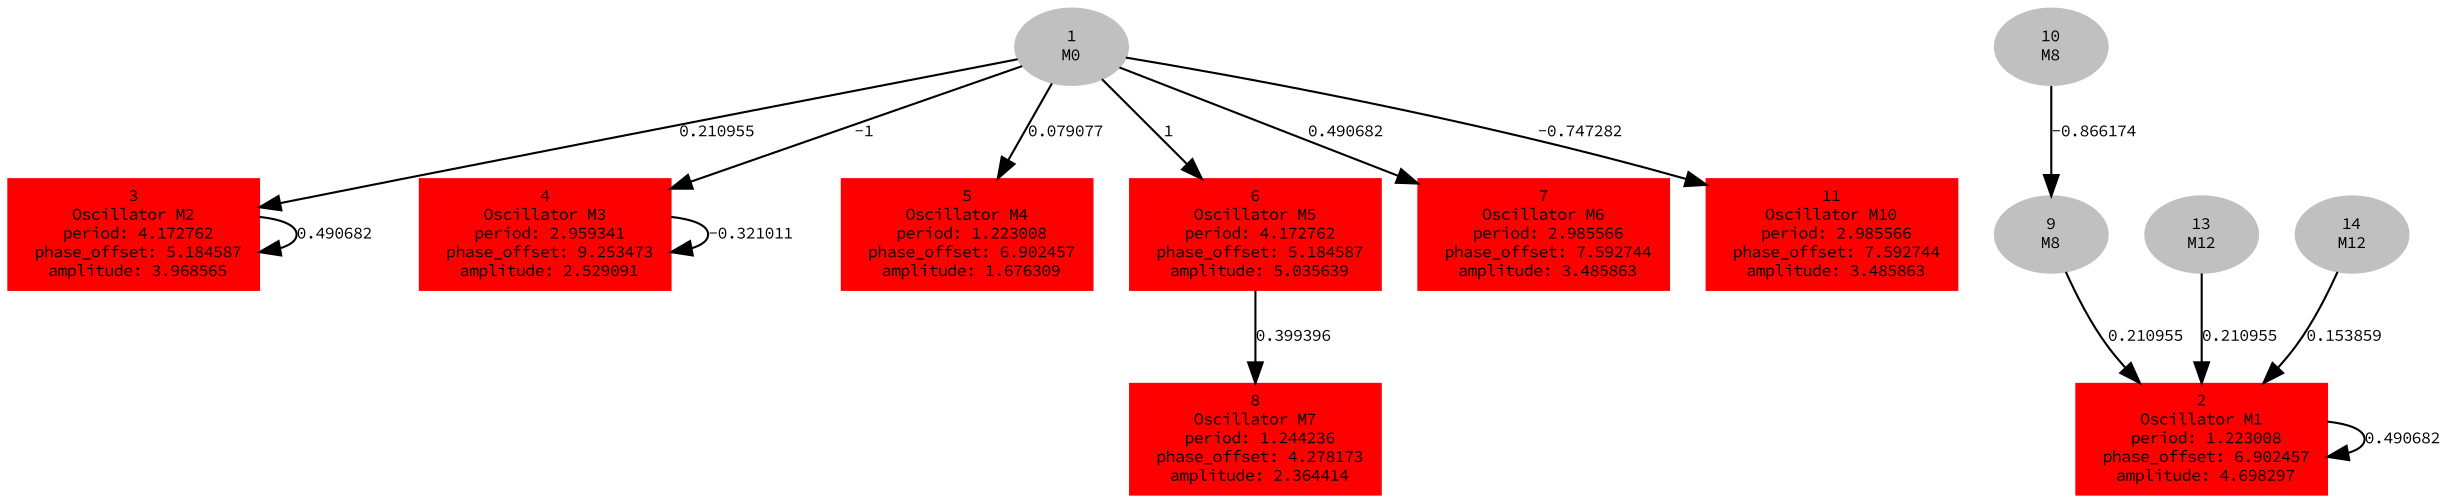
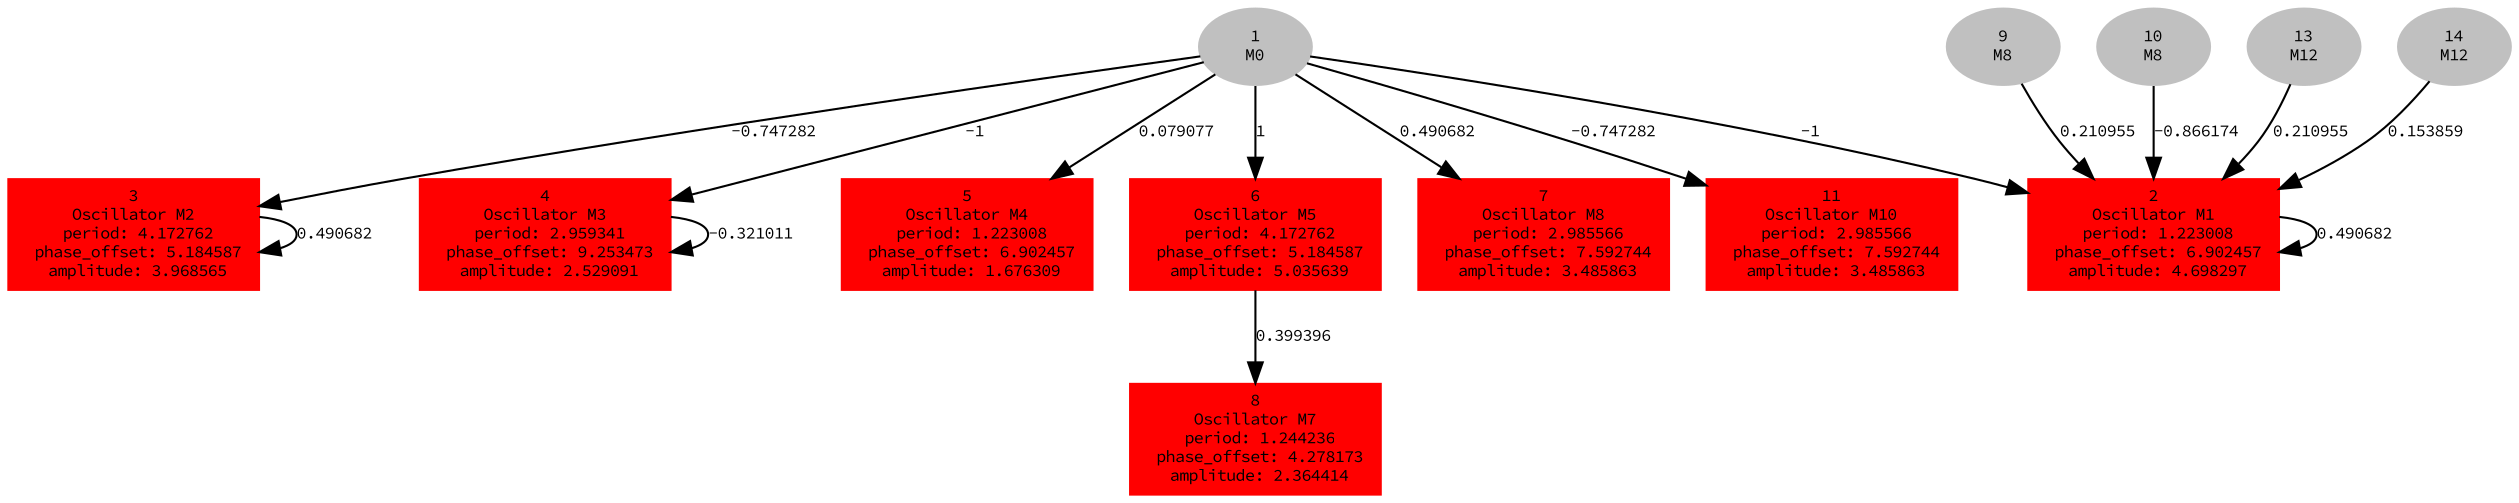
none -> (1660, 113)
(2051, 131) -> (2154, 122)
(722, 132) -> (779, 132)
(1544, 215) -> (1544, 215)
